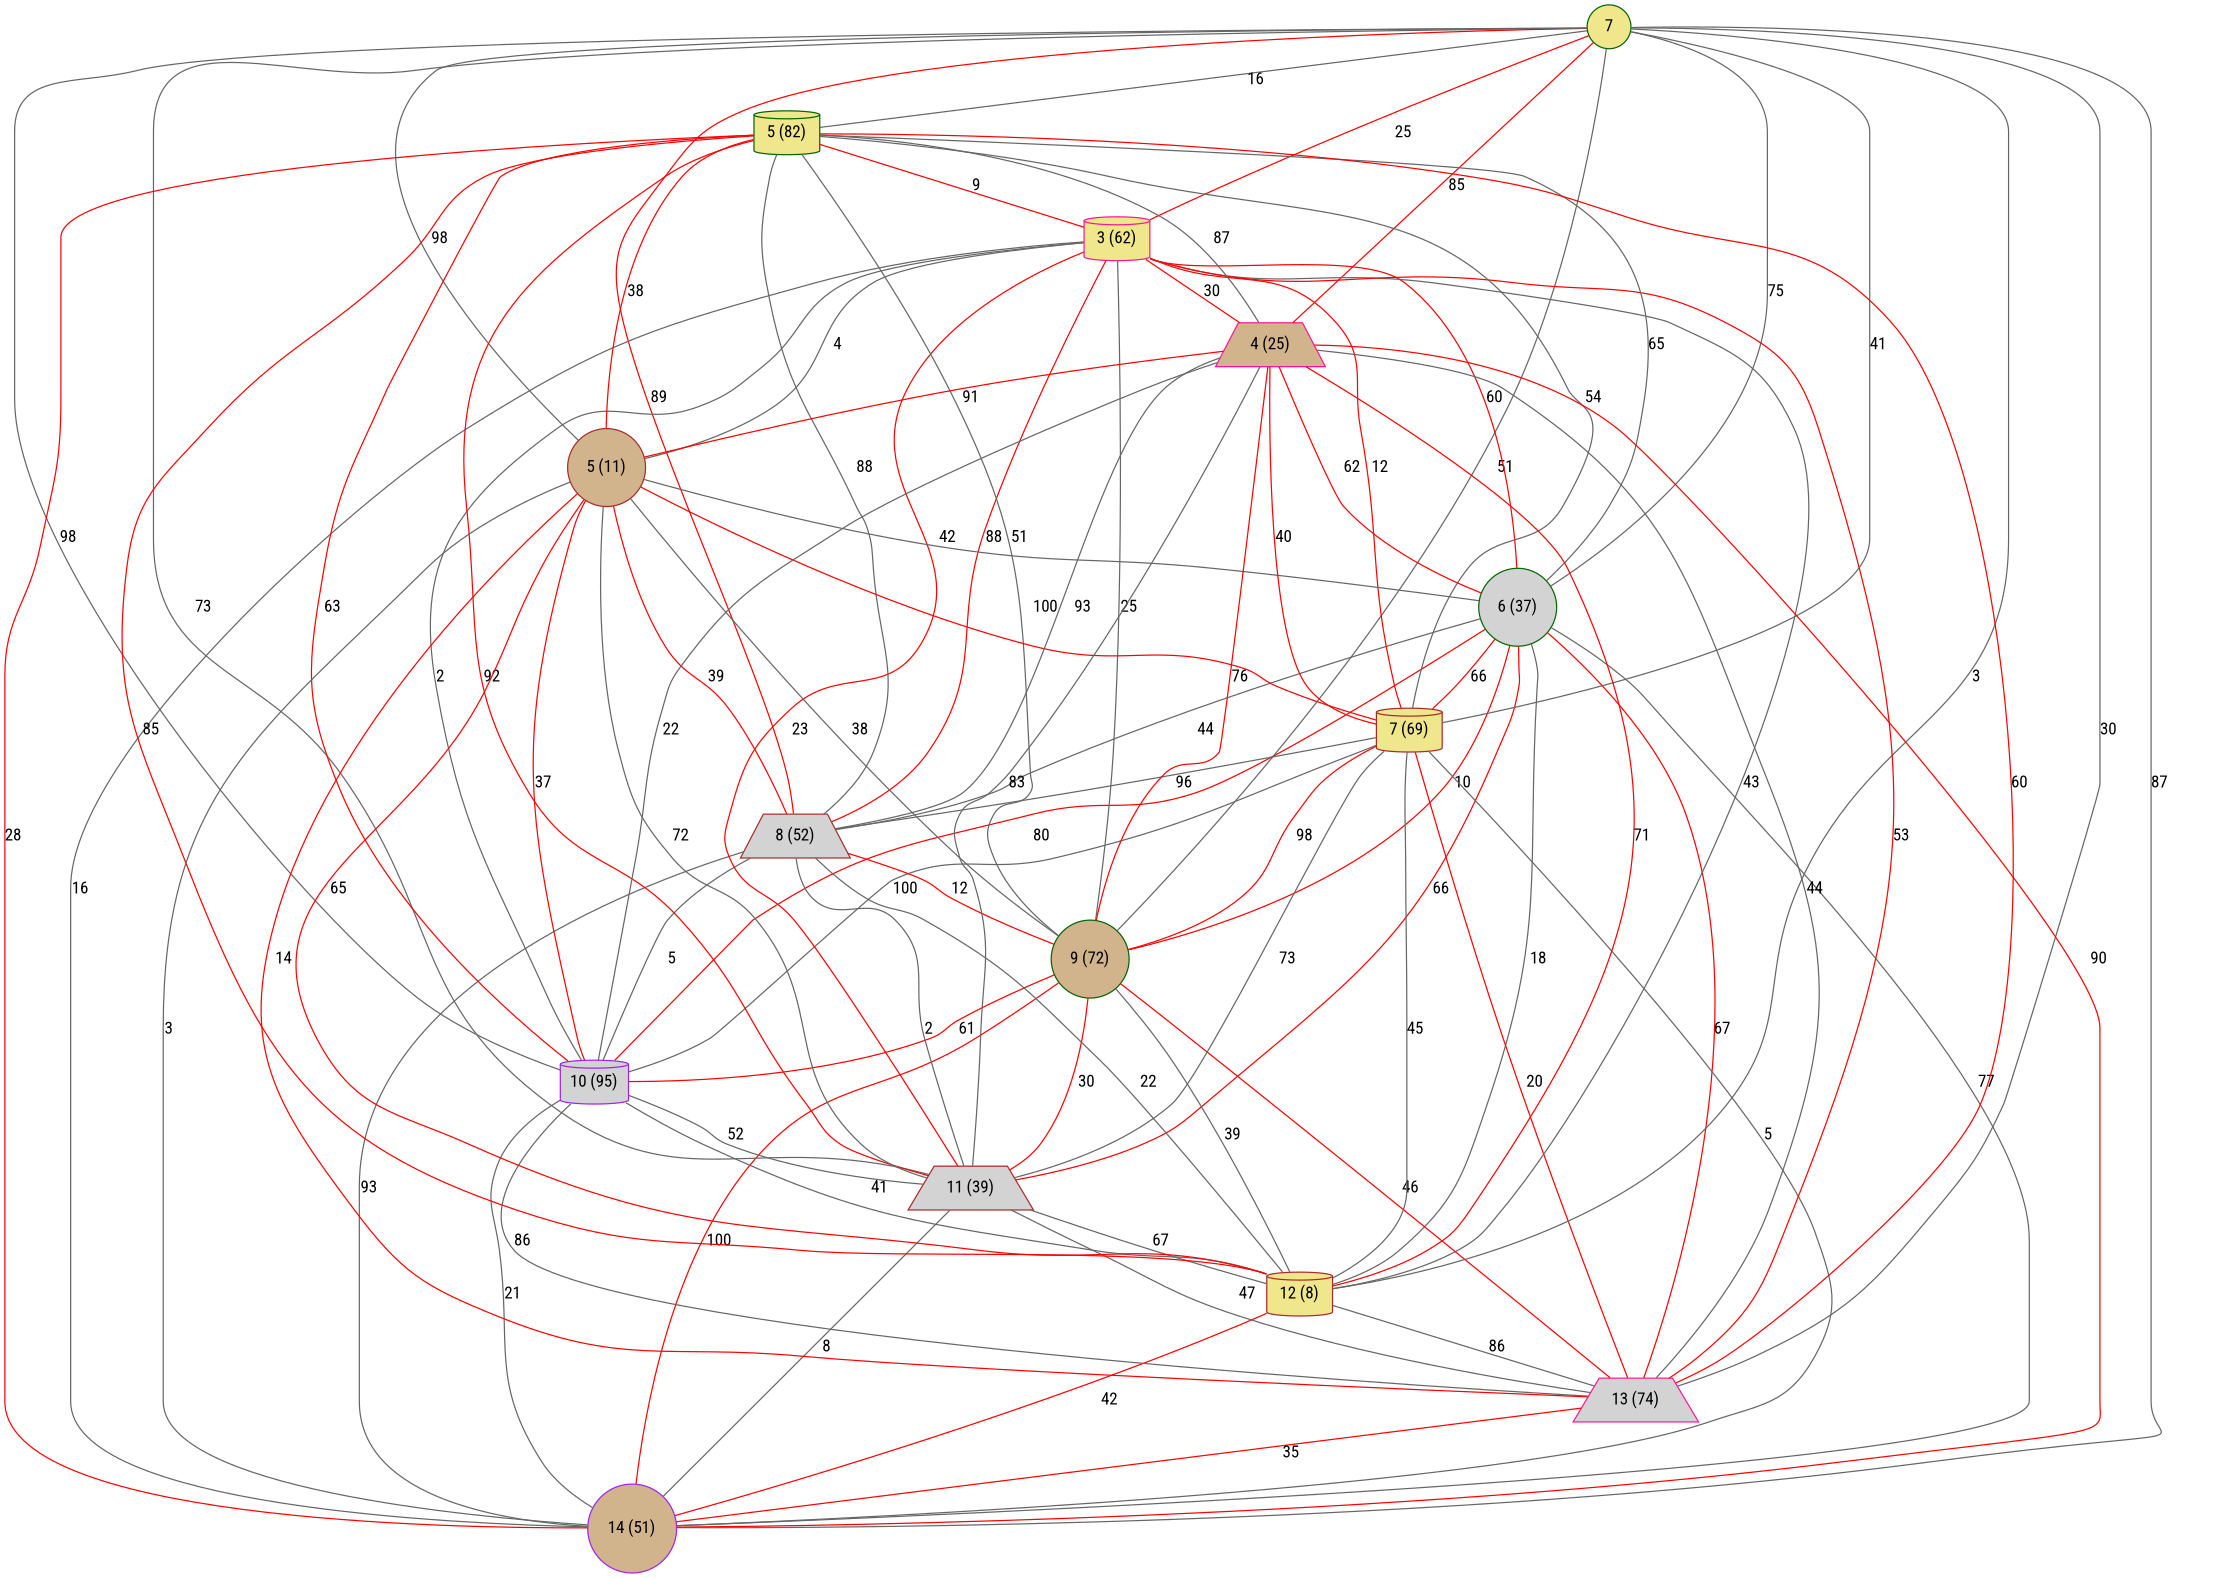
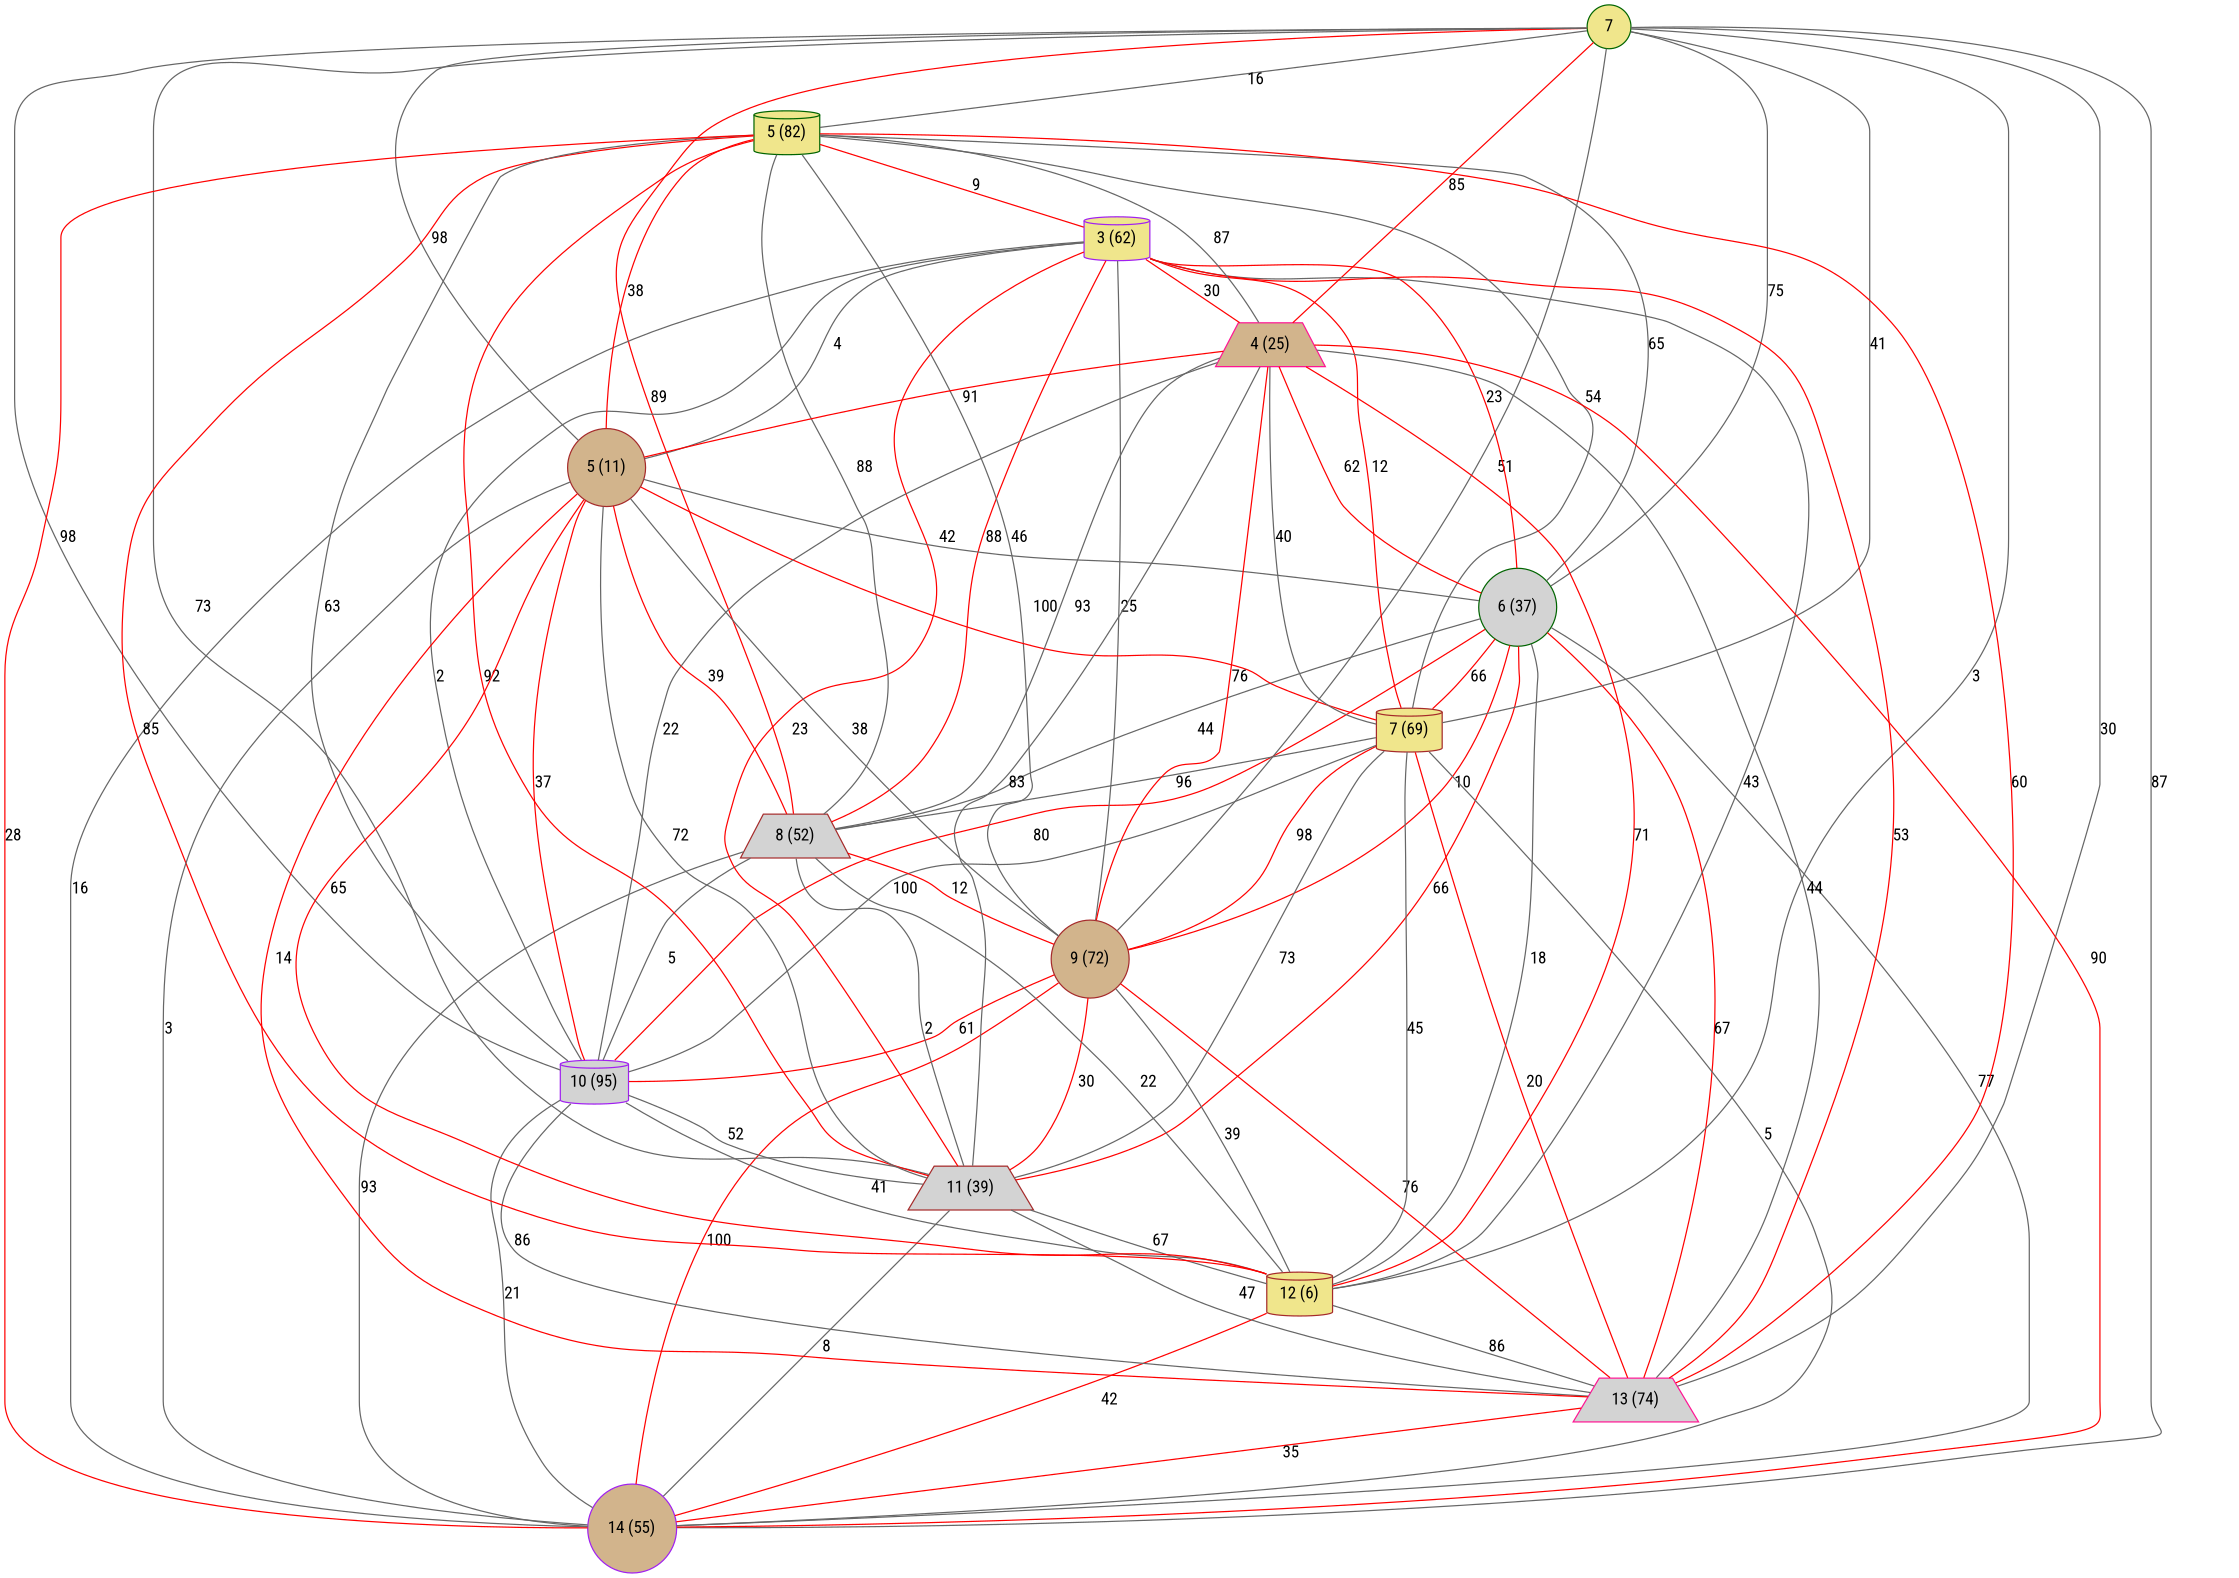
(1368, 124) -> none
(1117, 239) -> (1117, 239)
(1495, 398) -> (1495, 398)
(335, 517) -> (335, 517)
(1020, 537) -> (1020, 537)
(1276, 559) -> (1276, 559)
(1090, 959) -> (1090, 959)
(1411, 1188) -> (1411, 1188)
(1300, 1294) -> (1300, 1294)
(632, 1529) -> (632, 1529)
